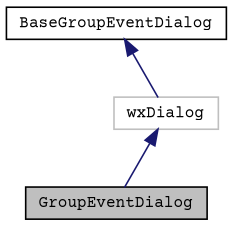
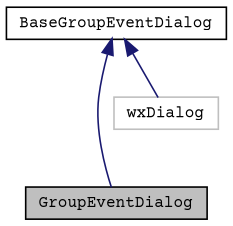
(137, 165) -> (98, 121)
